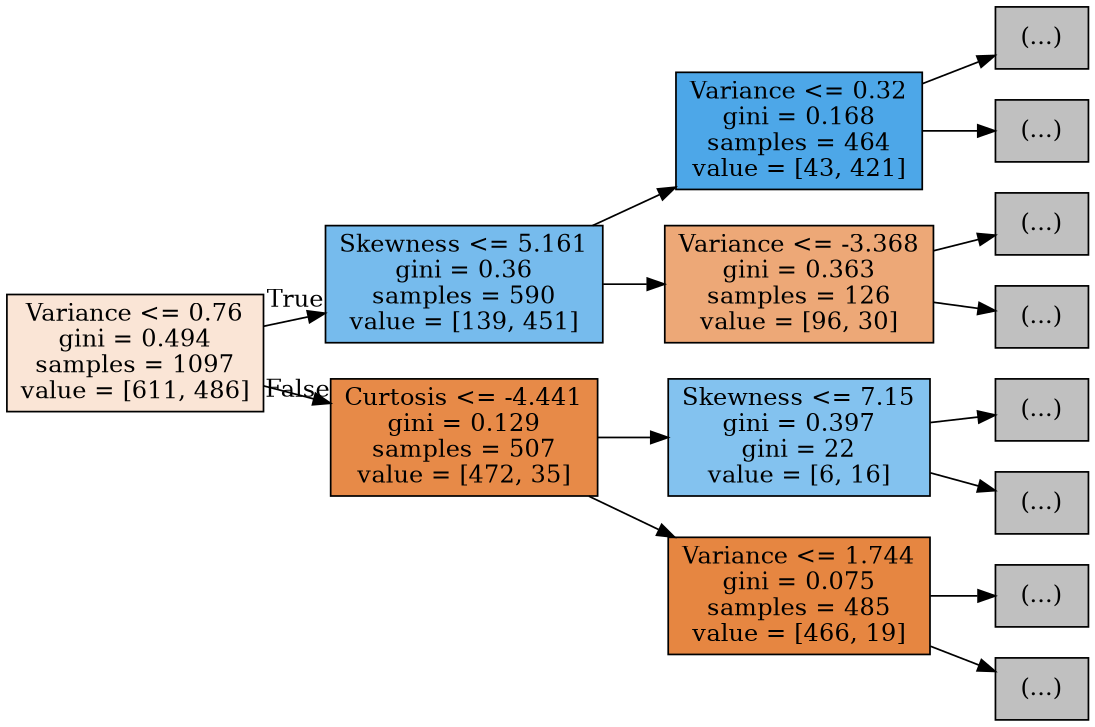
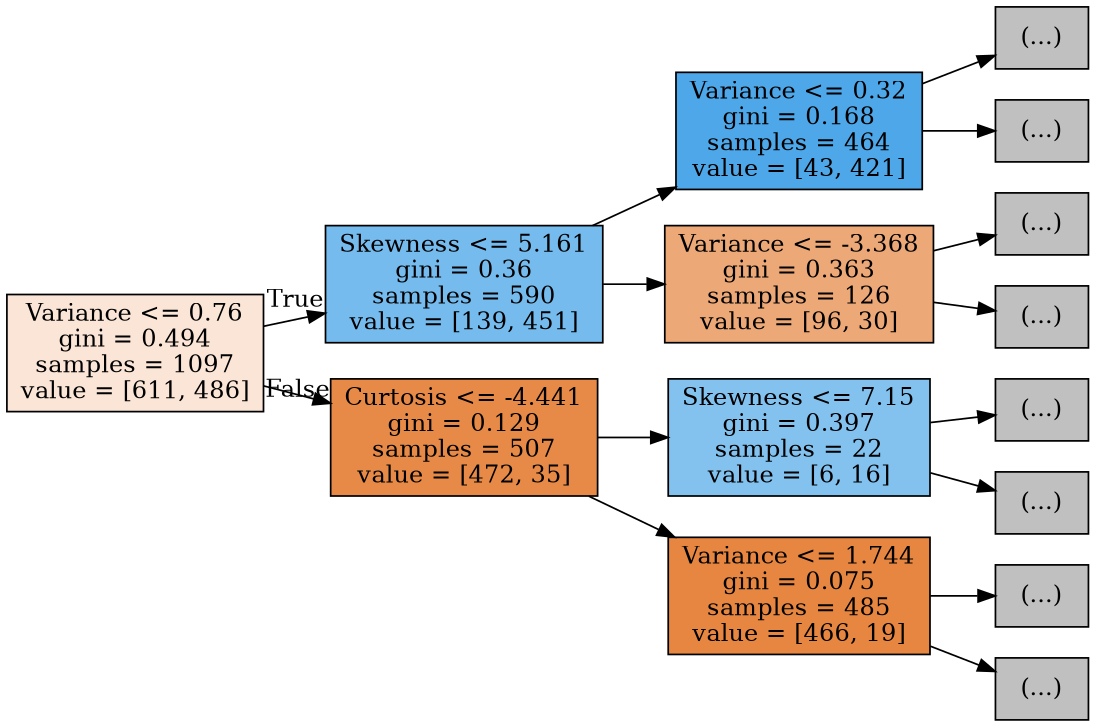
(799, 437) -> (799, 437)
